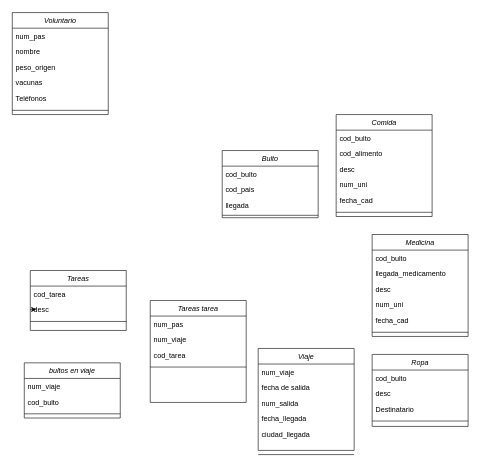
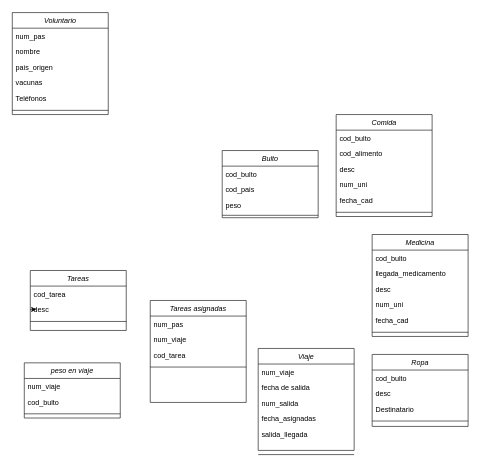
(37, 67) -> (36, 67)
(238, 205) -> (234, 205)
(198, 308) -> (198, 308)
(72, 371) -> (72, 371)
(286, 419) -> (291, 419)
(287, 434) -> (286, 434)
